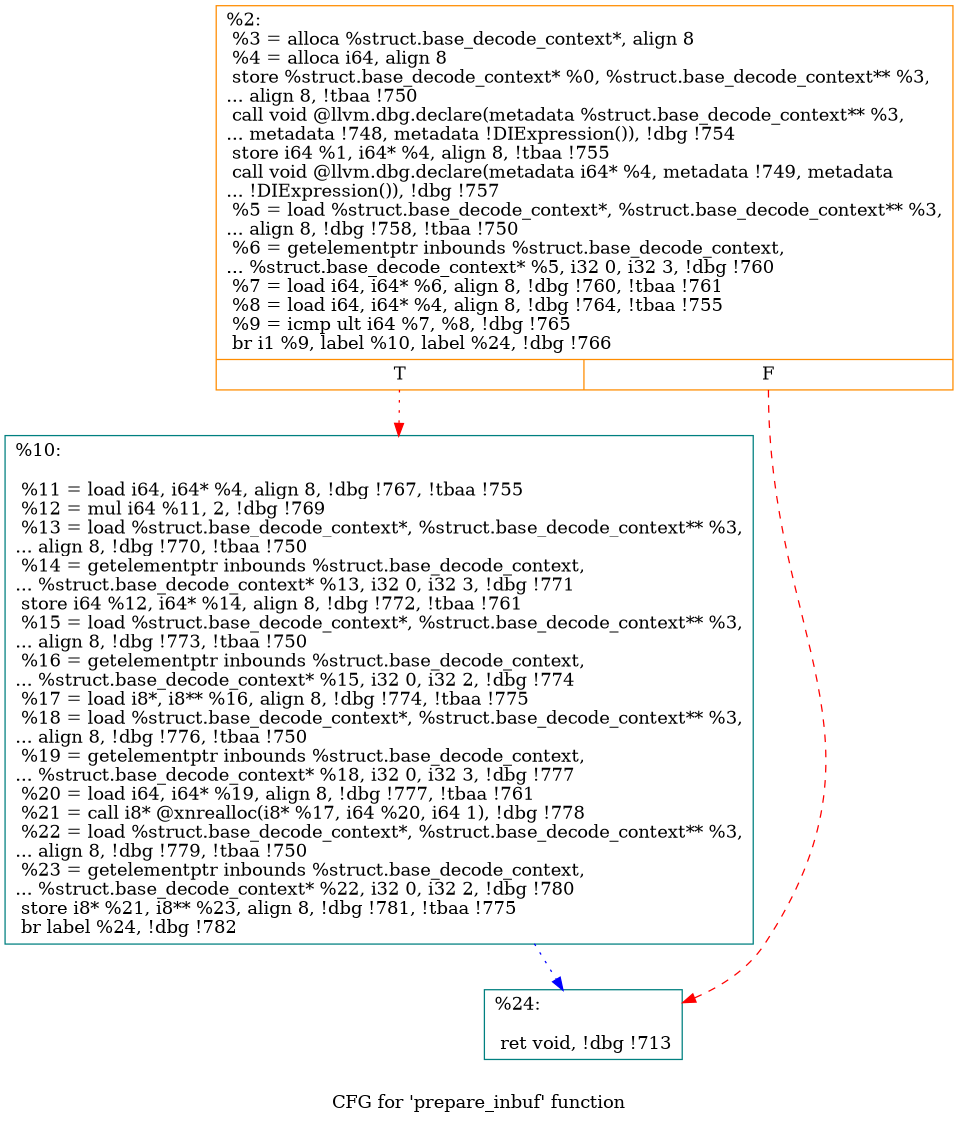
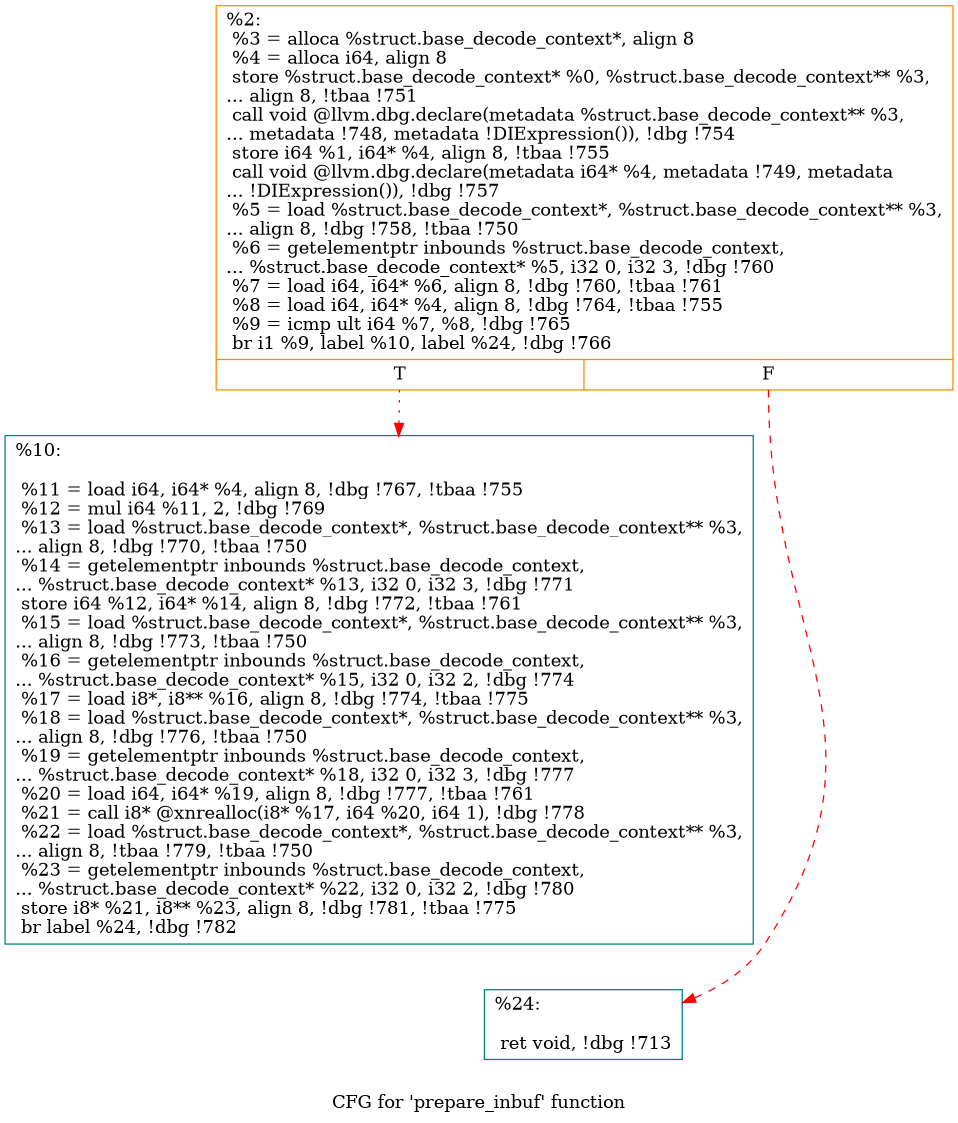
(322, 96) -> (322, 96)
(162, 851) -> (164, 851)
(545, 962) -> none
